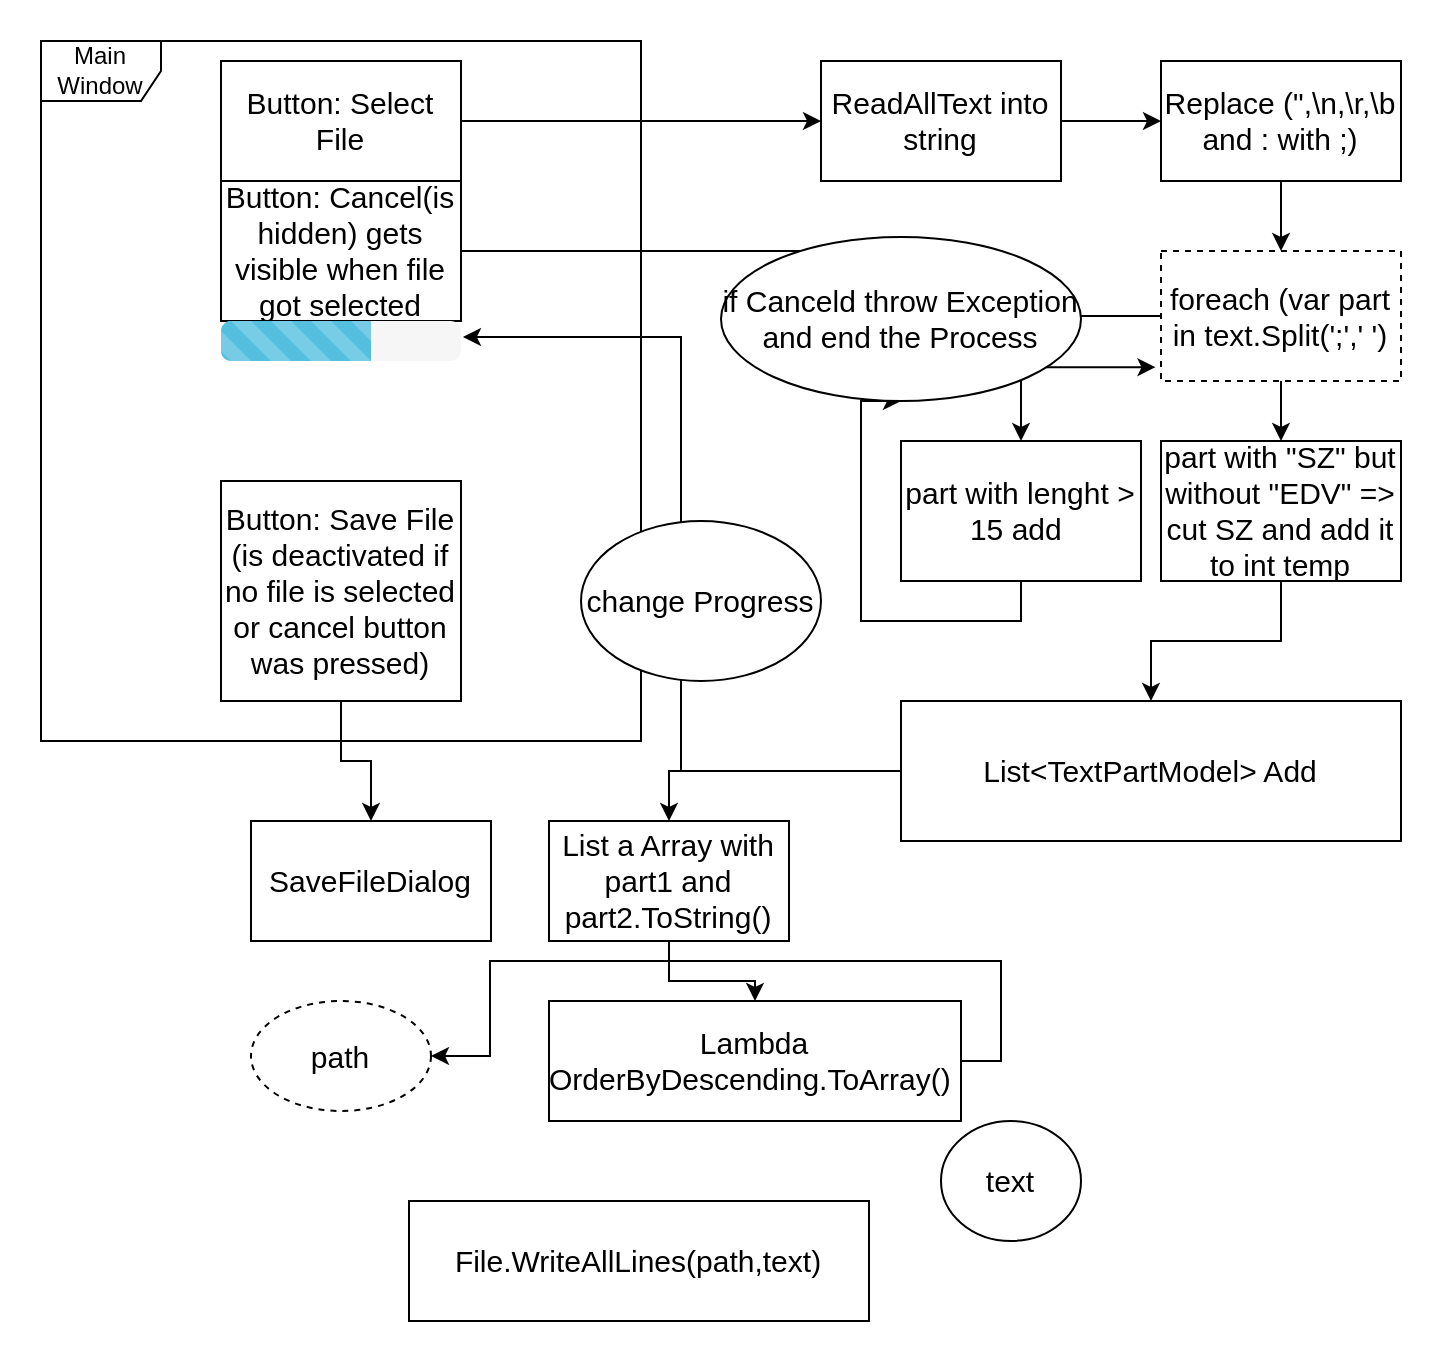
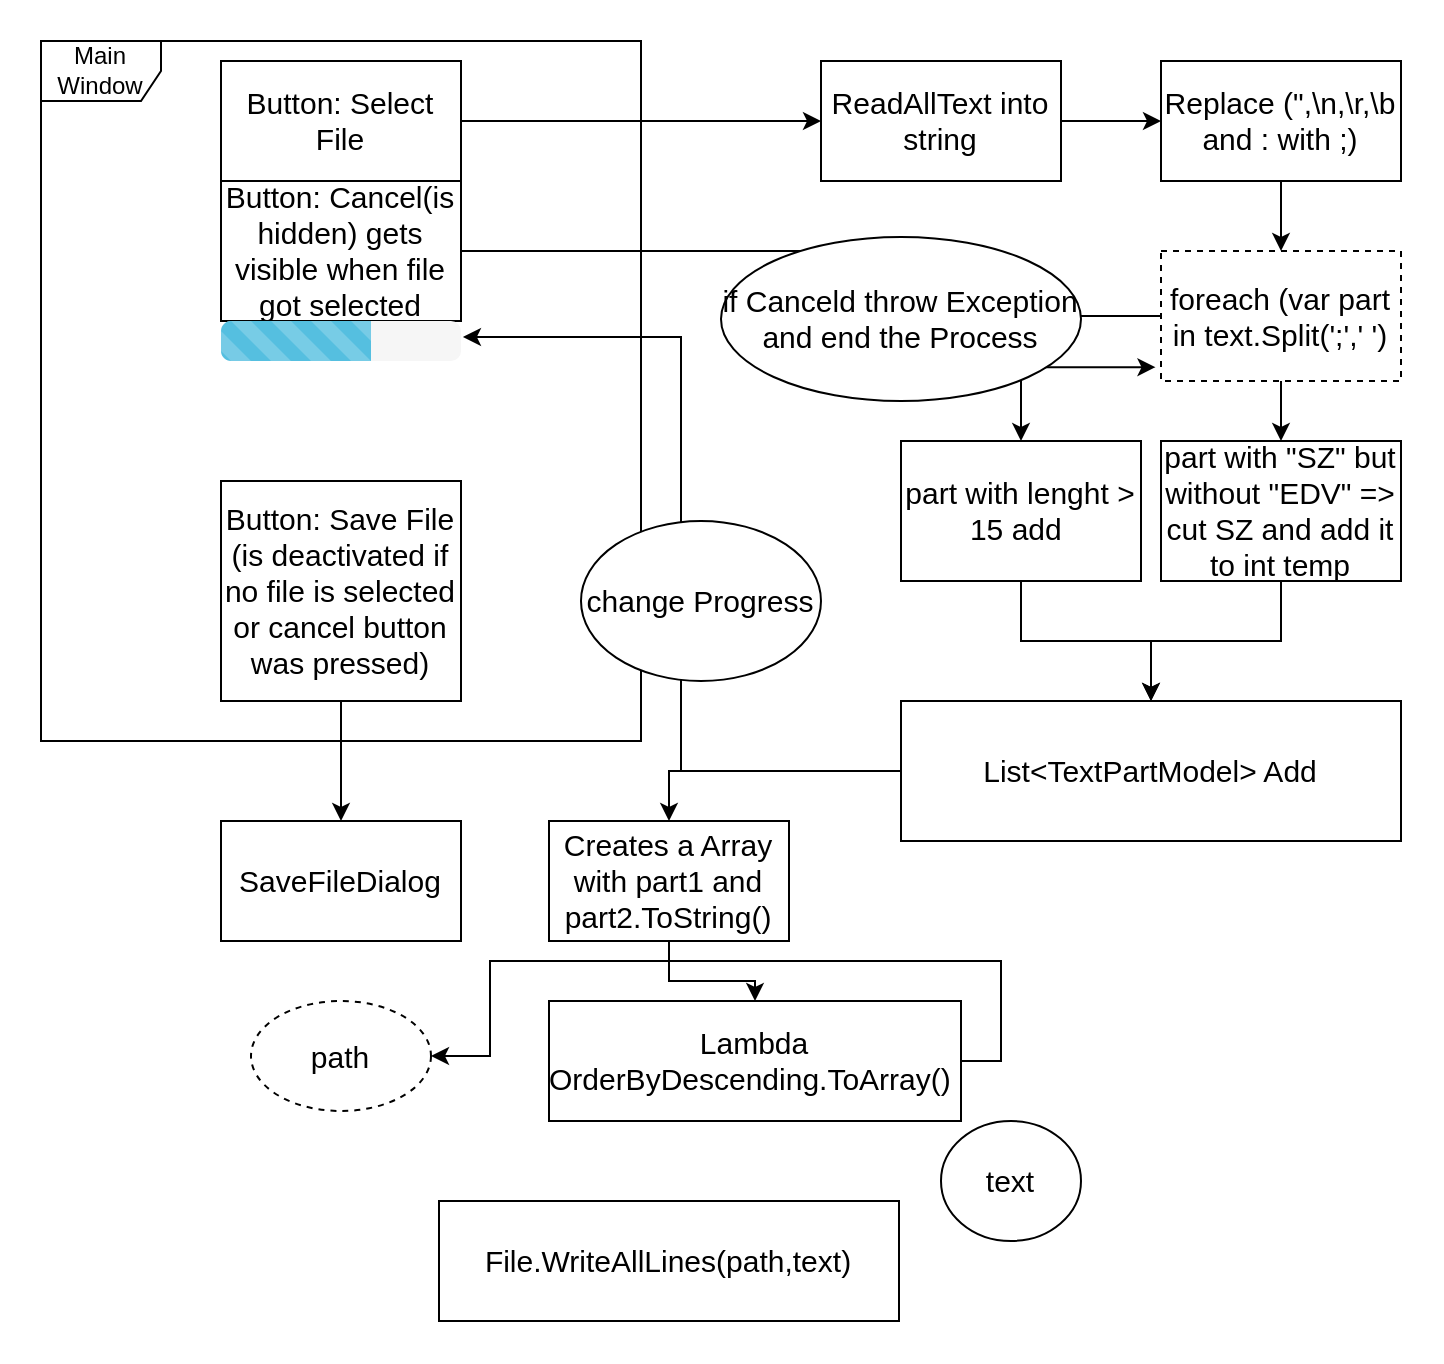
(861, 579) -> (1073, 641)
(371, 881) -> (341, 881)
(669, 881) -> (669, 881)
(639, 1261) -> (669, 1261)
